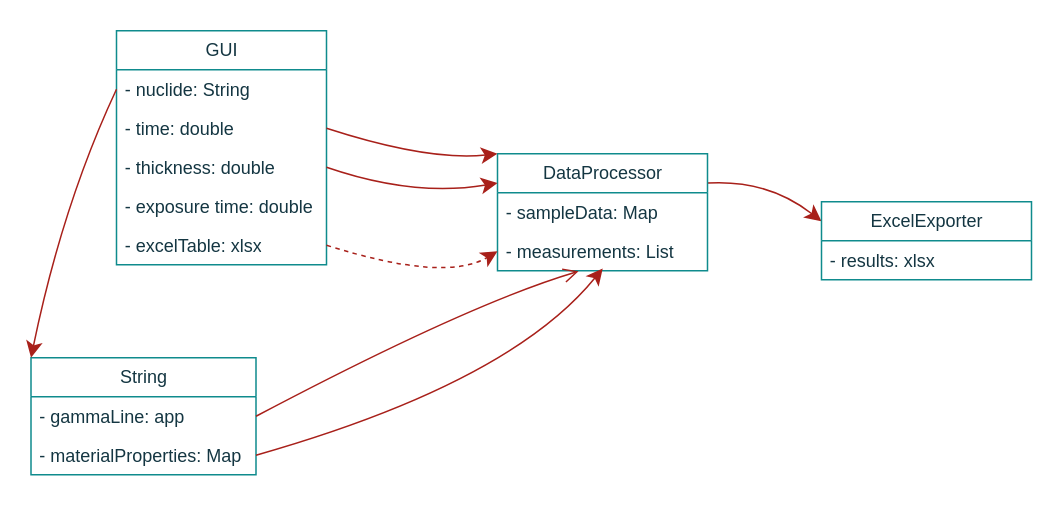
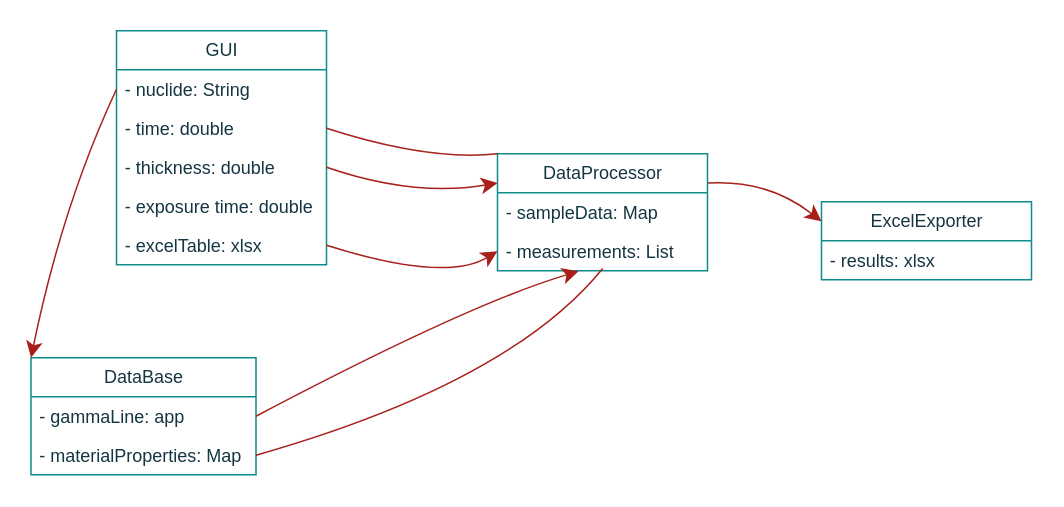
(438, 154) -> (443, 154)
(406, 265) -> (406, 265)
(569, 274) -> (565, 275)
(498, 358) -> (501, 354)
(144, 377) -> (144, 377)
